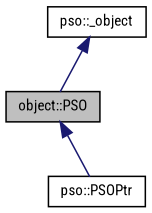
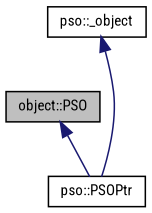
(71, 71) -> (114, 114)
